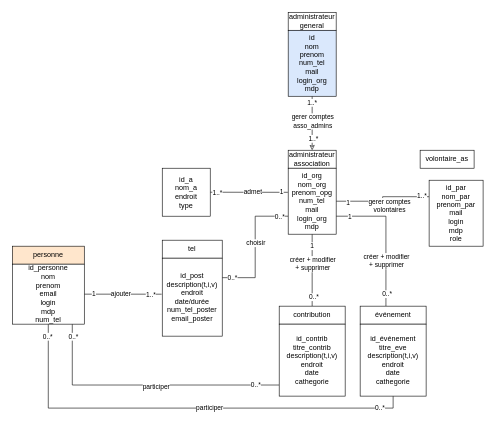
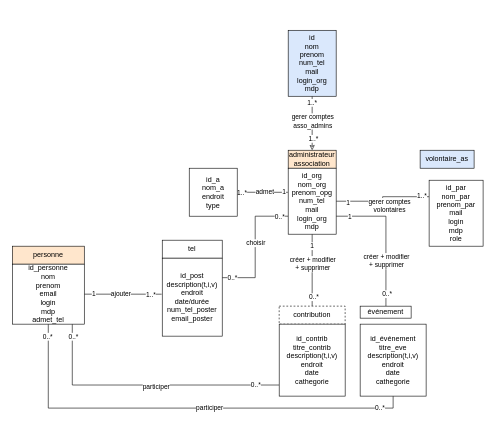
(312, 21) -> none
(312, 159) -> (312, 159)
(447, 159) -> (447, 159)
(186, 192) -> (213, 192)
(48, 294) -> (48, 294)
(312, 315) -> (312, 315)
(393, 315) -> (386, 312)
